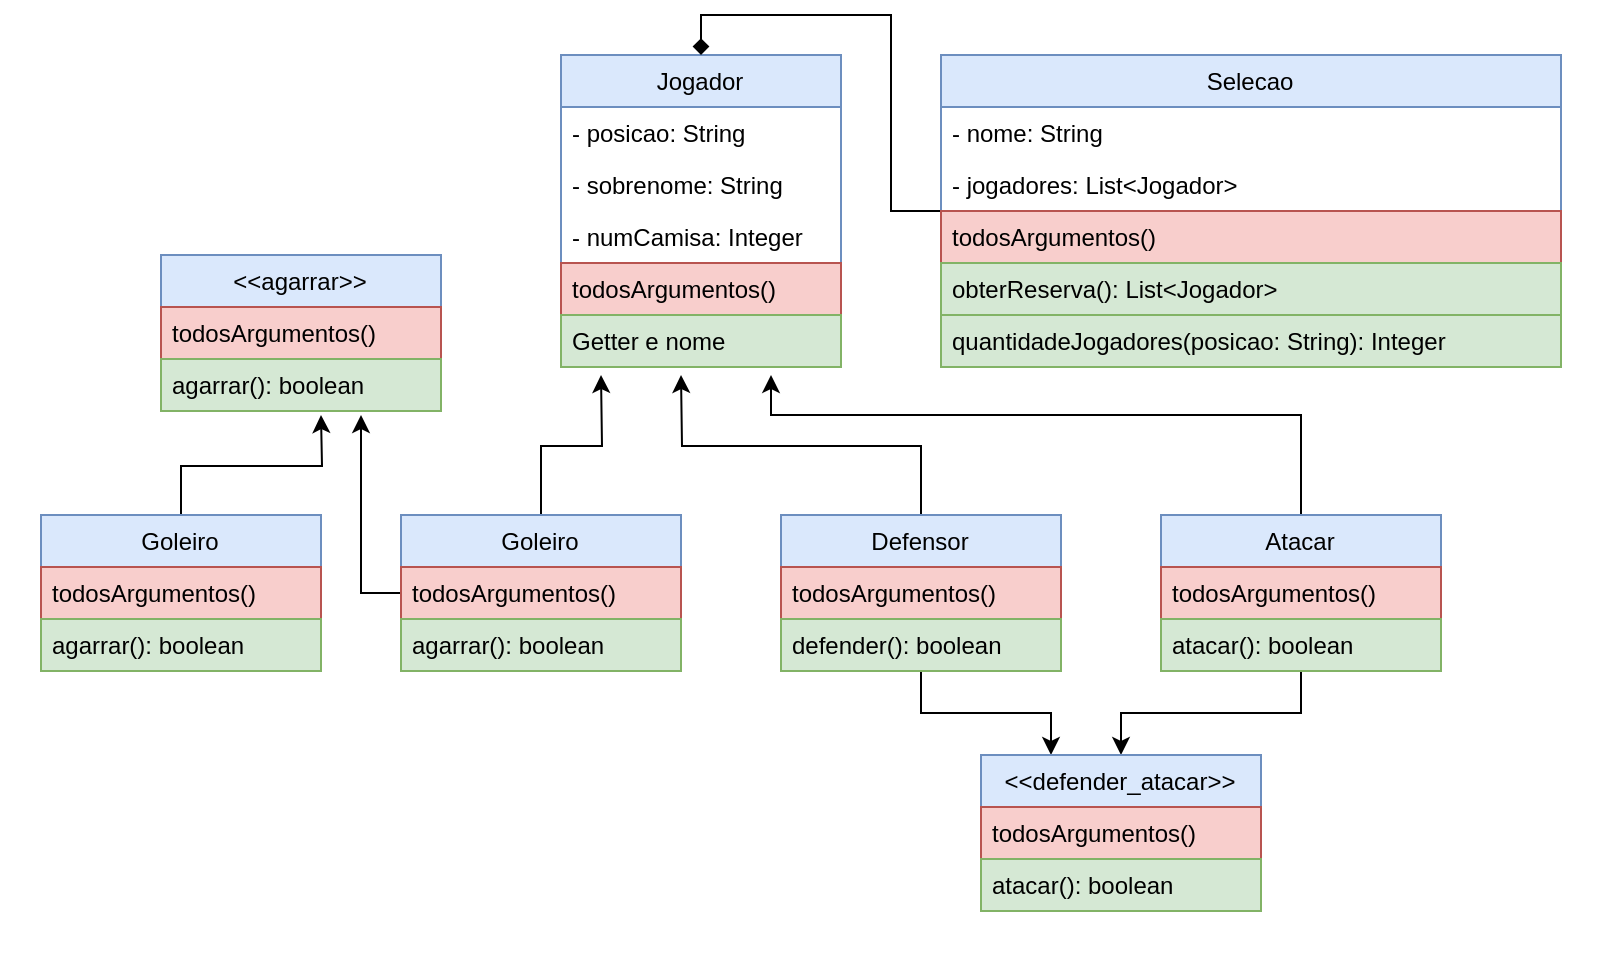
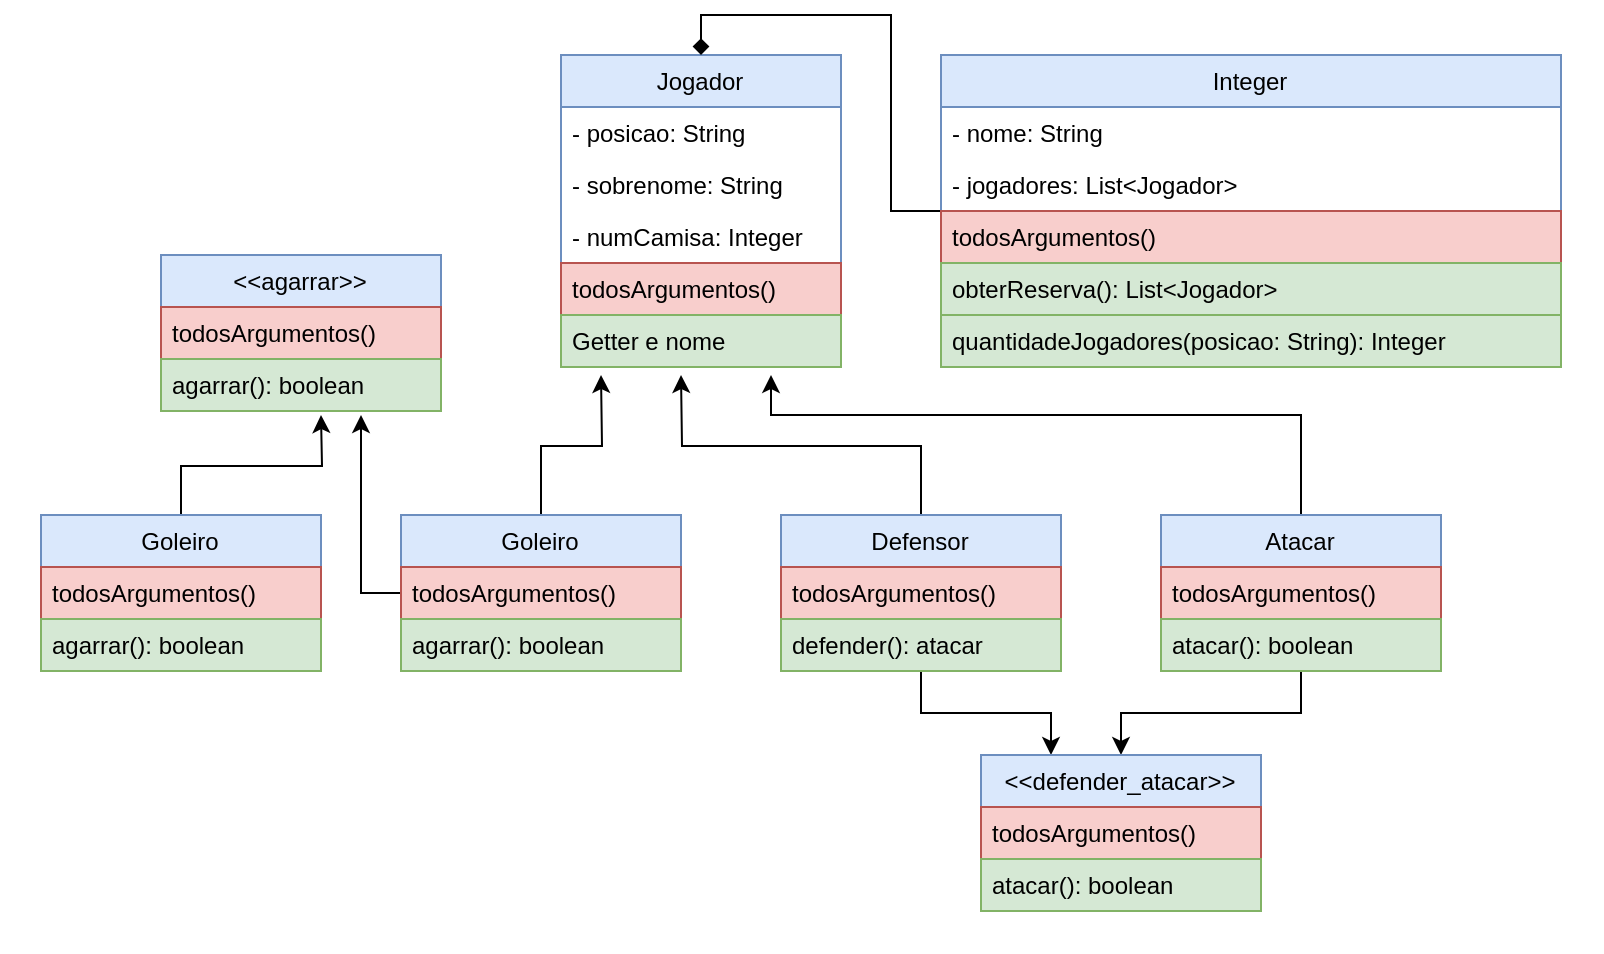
(1250, 82) -> (1250, 82)
(910, 646) -> (907, 646)
